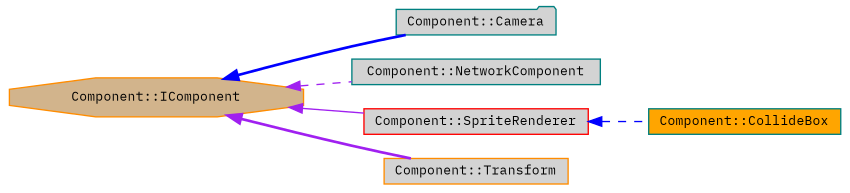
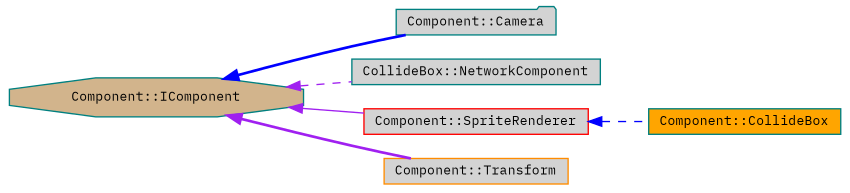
(476, 72) -> (476, 72)
(156, 97) -> (156, 97)
